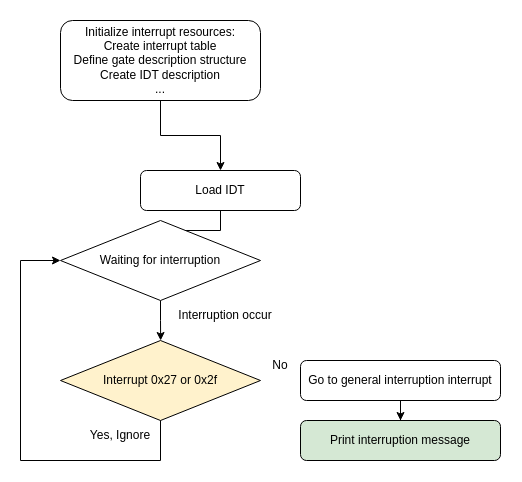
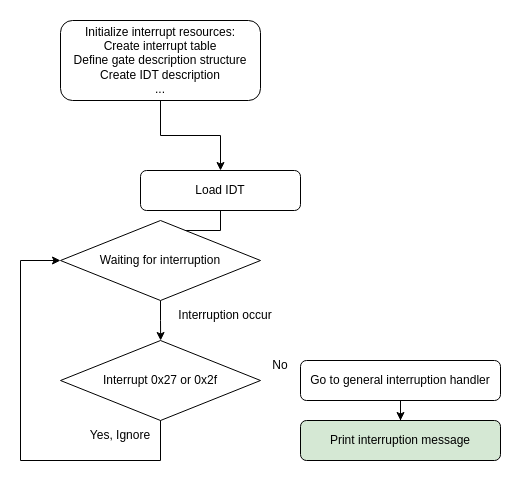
(161, 381) -> (161, 381)
(401, 381) -> (401, 381)
